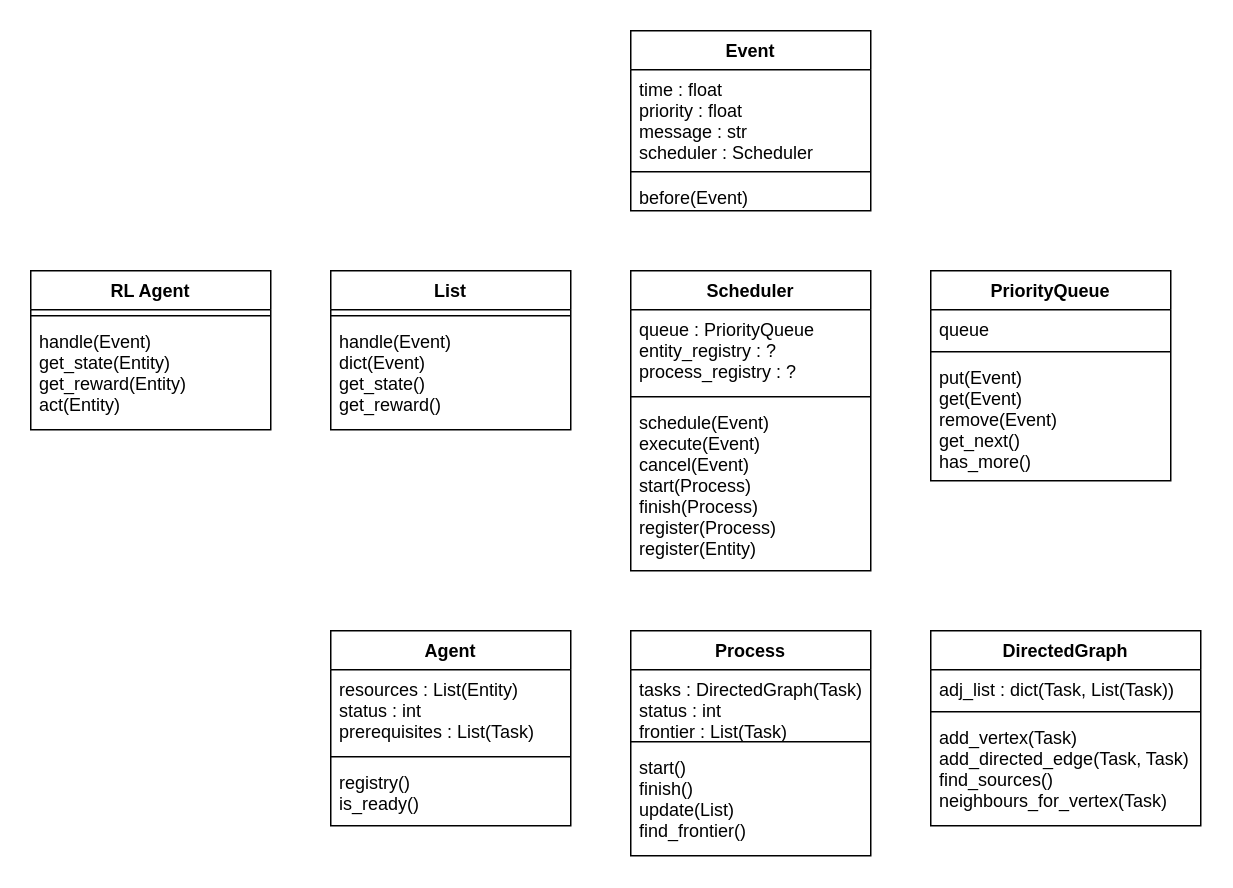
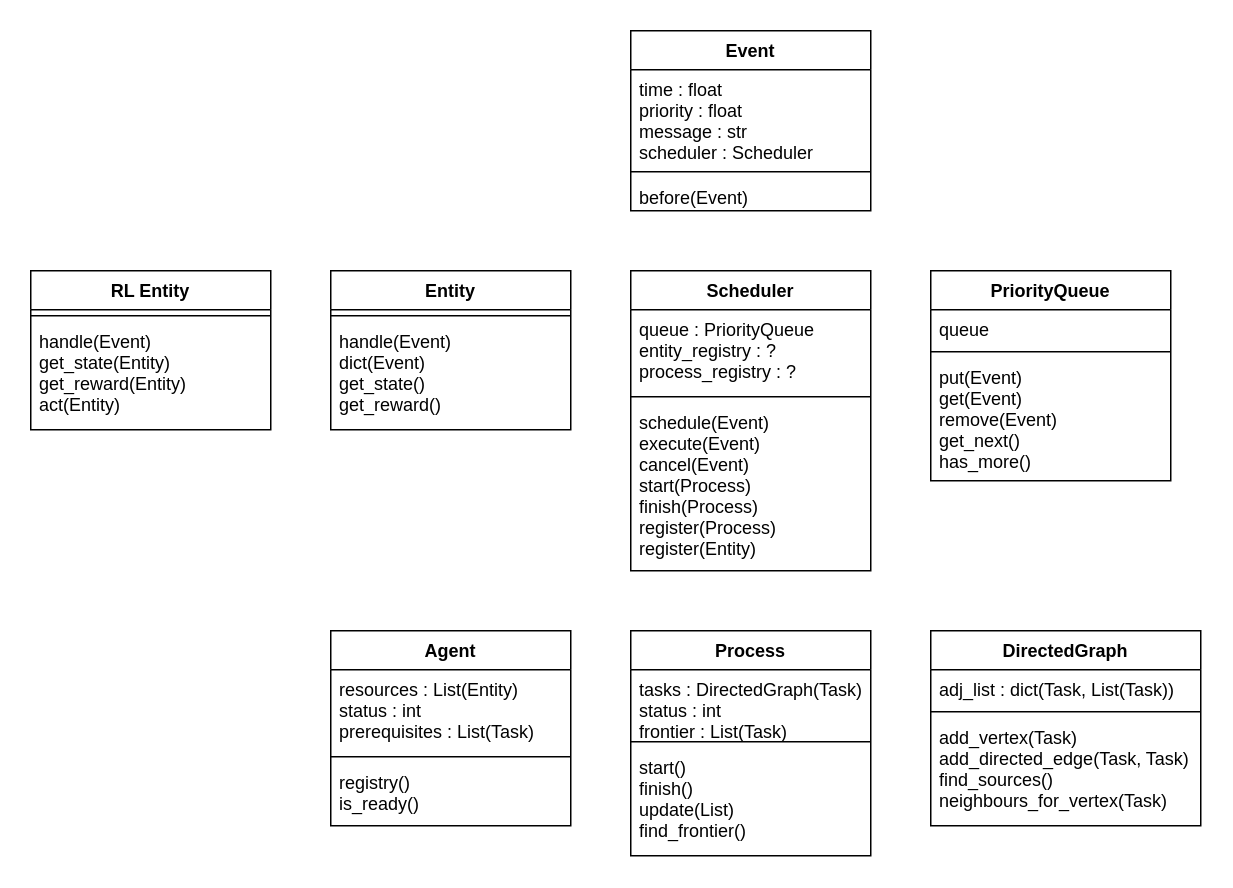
(150, 291) -> (150, 291)
(450, 291) -> (450, 291)
